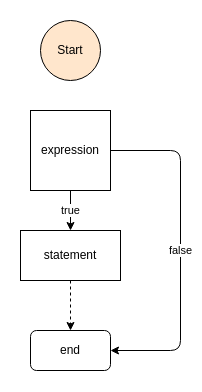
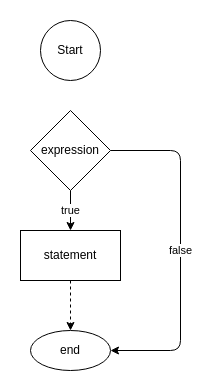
(71, 51) -> (71, 51)
(71, 151) -> (71, 151)
(71, 351) -> (71, 351)
